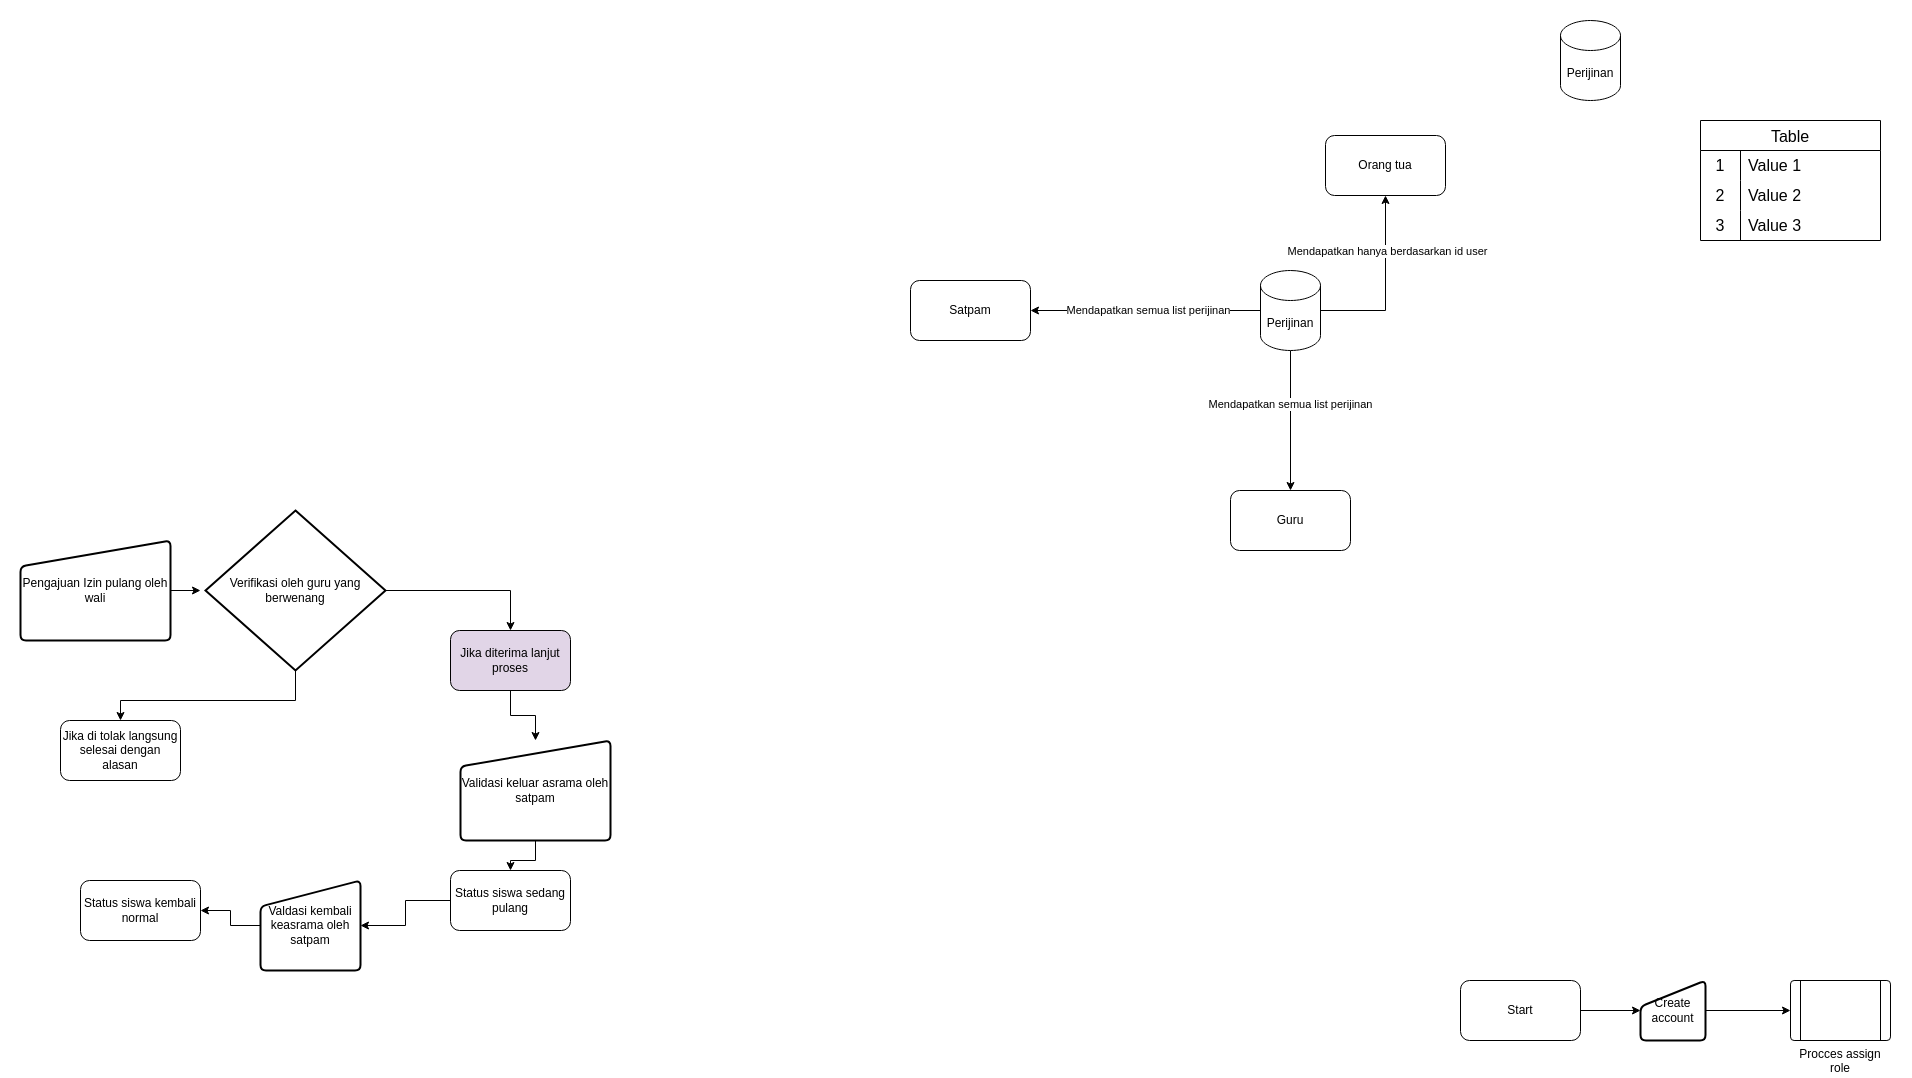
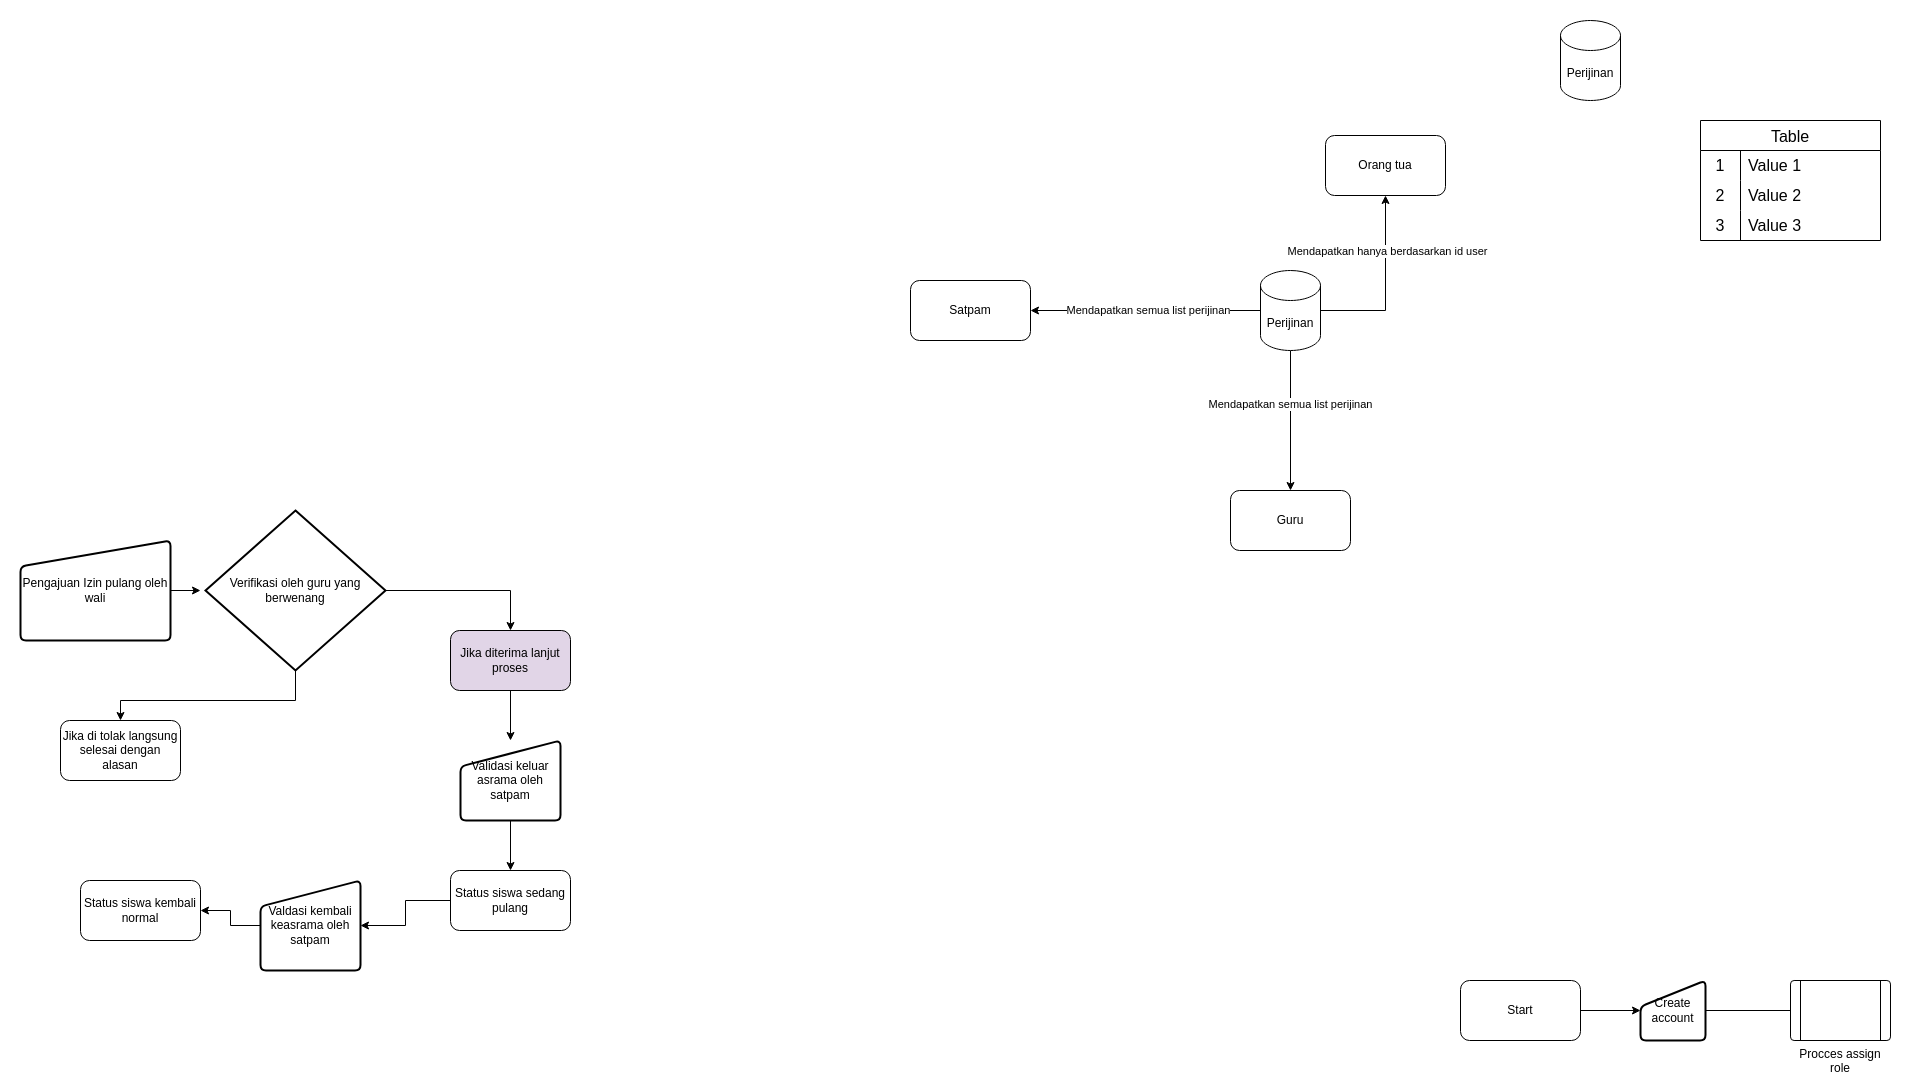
(536, 791) -> (511, 781)
(1782, 1011) -> (1785, 1011)
